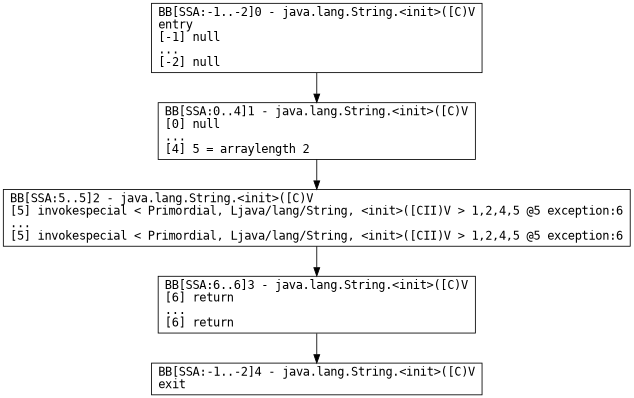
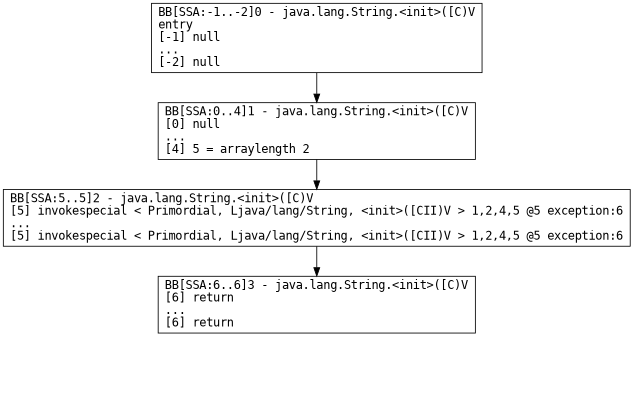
(317, 379) -> none
